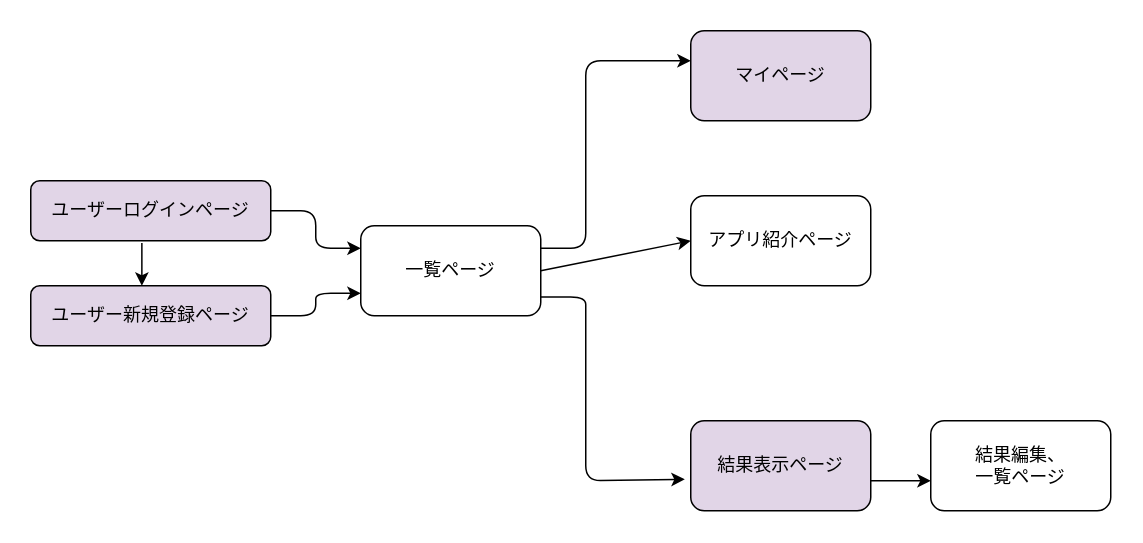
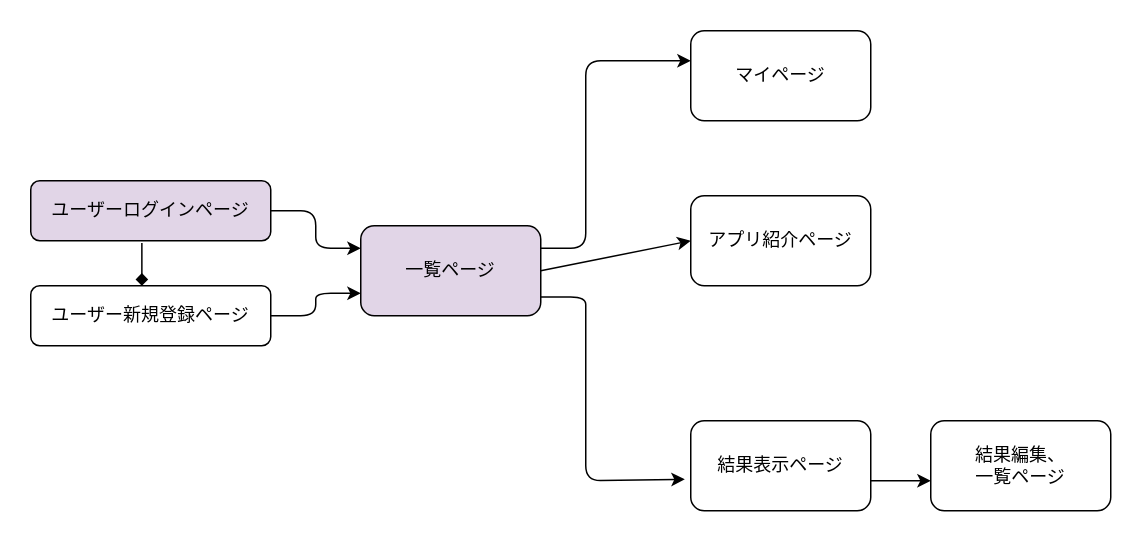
(781, 76) -> (781, 76)
(451, 271) -> (451, 271)
(142, 274) -> (142, 273)
(151, 316) -> (151, 316)
(781, 466) -> (781, 466)
